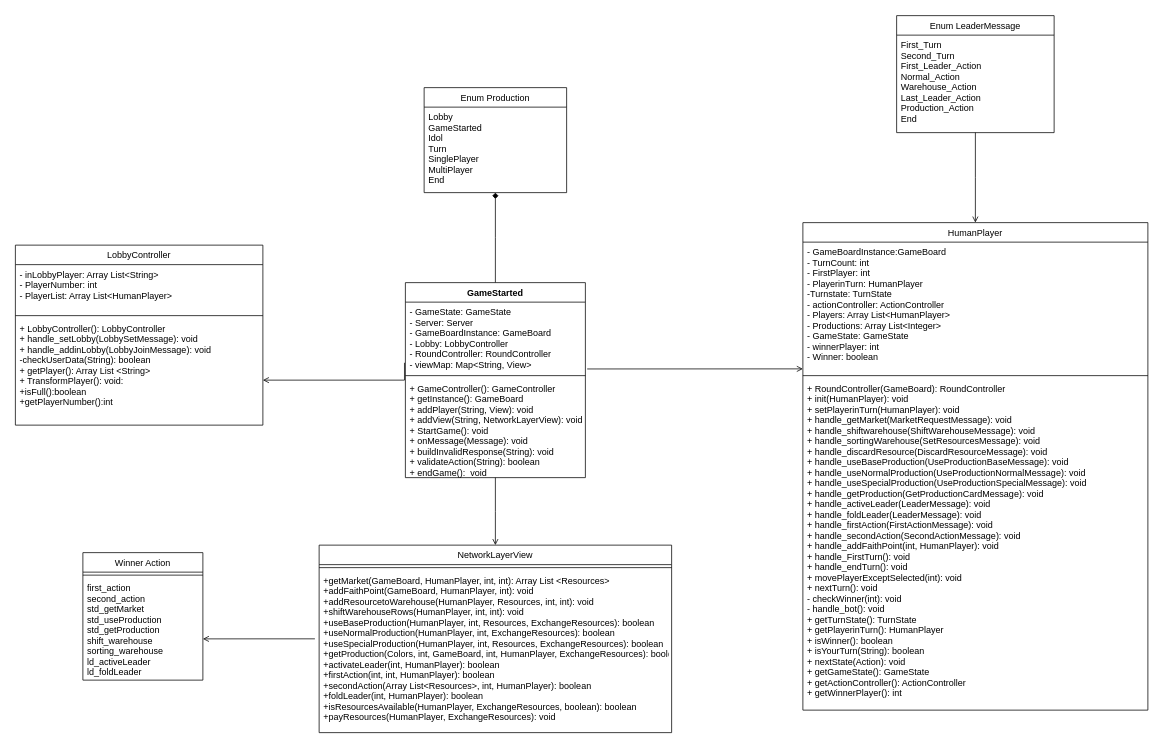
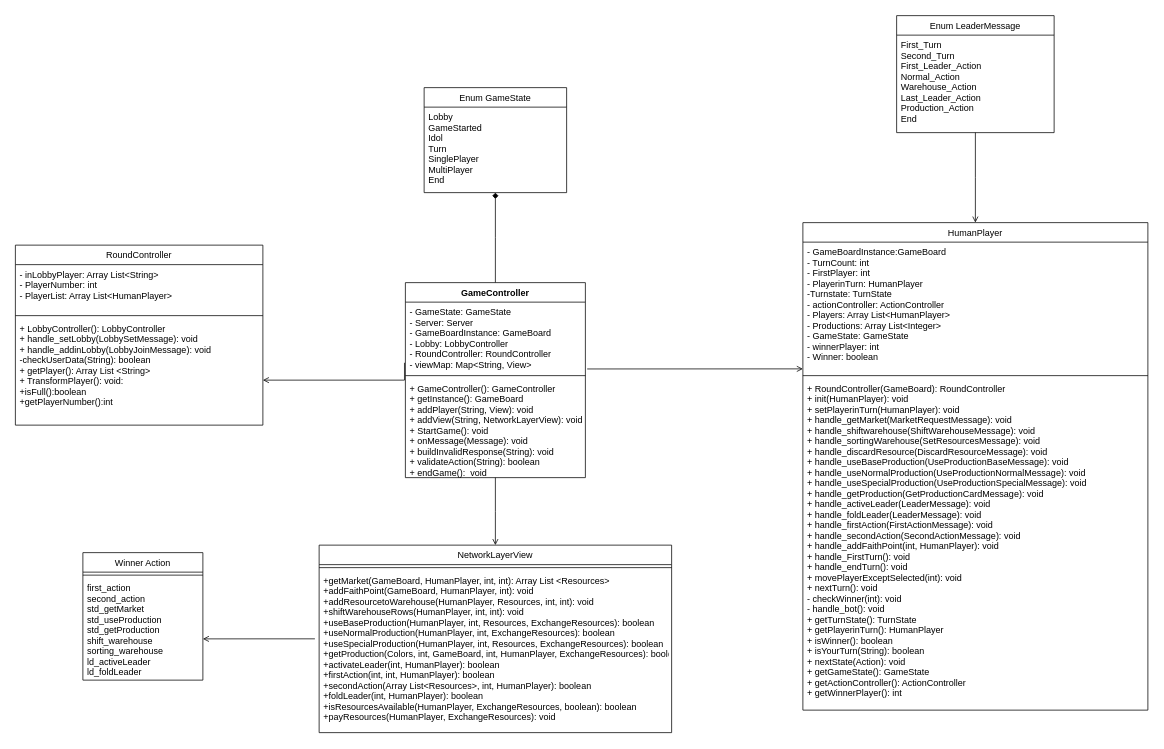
(495, 98) -> (495, 98)
(139, 255) -> (139, 255)
(495, 293) -> (495, 293)
